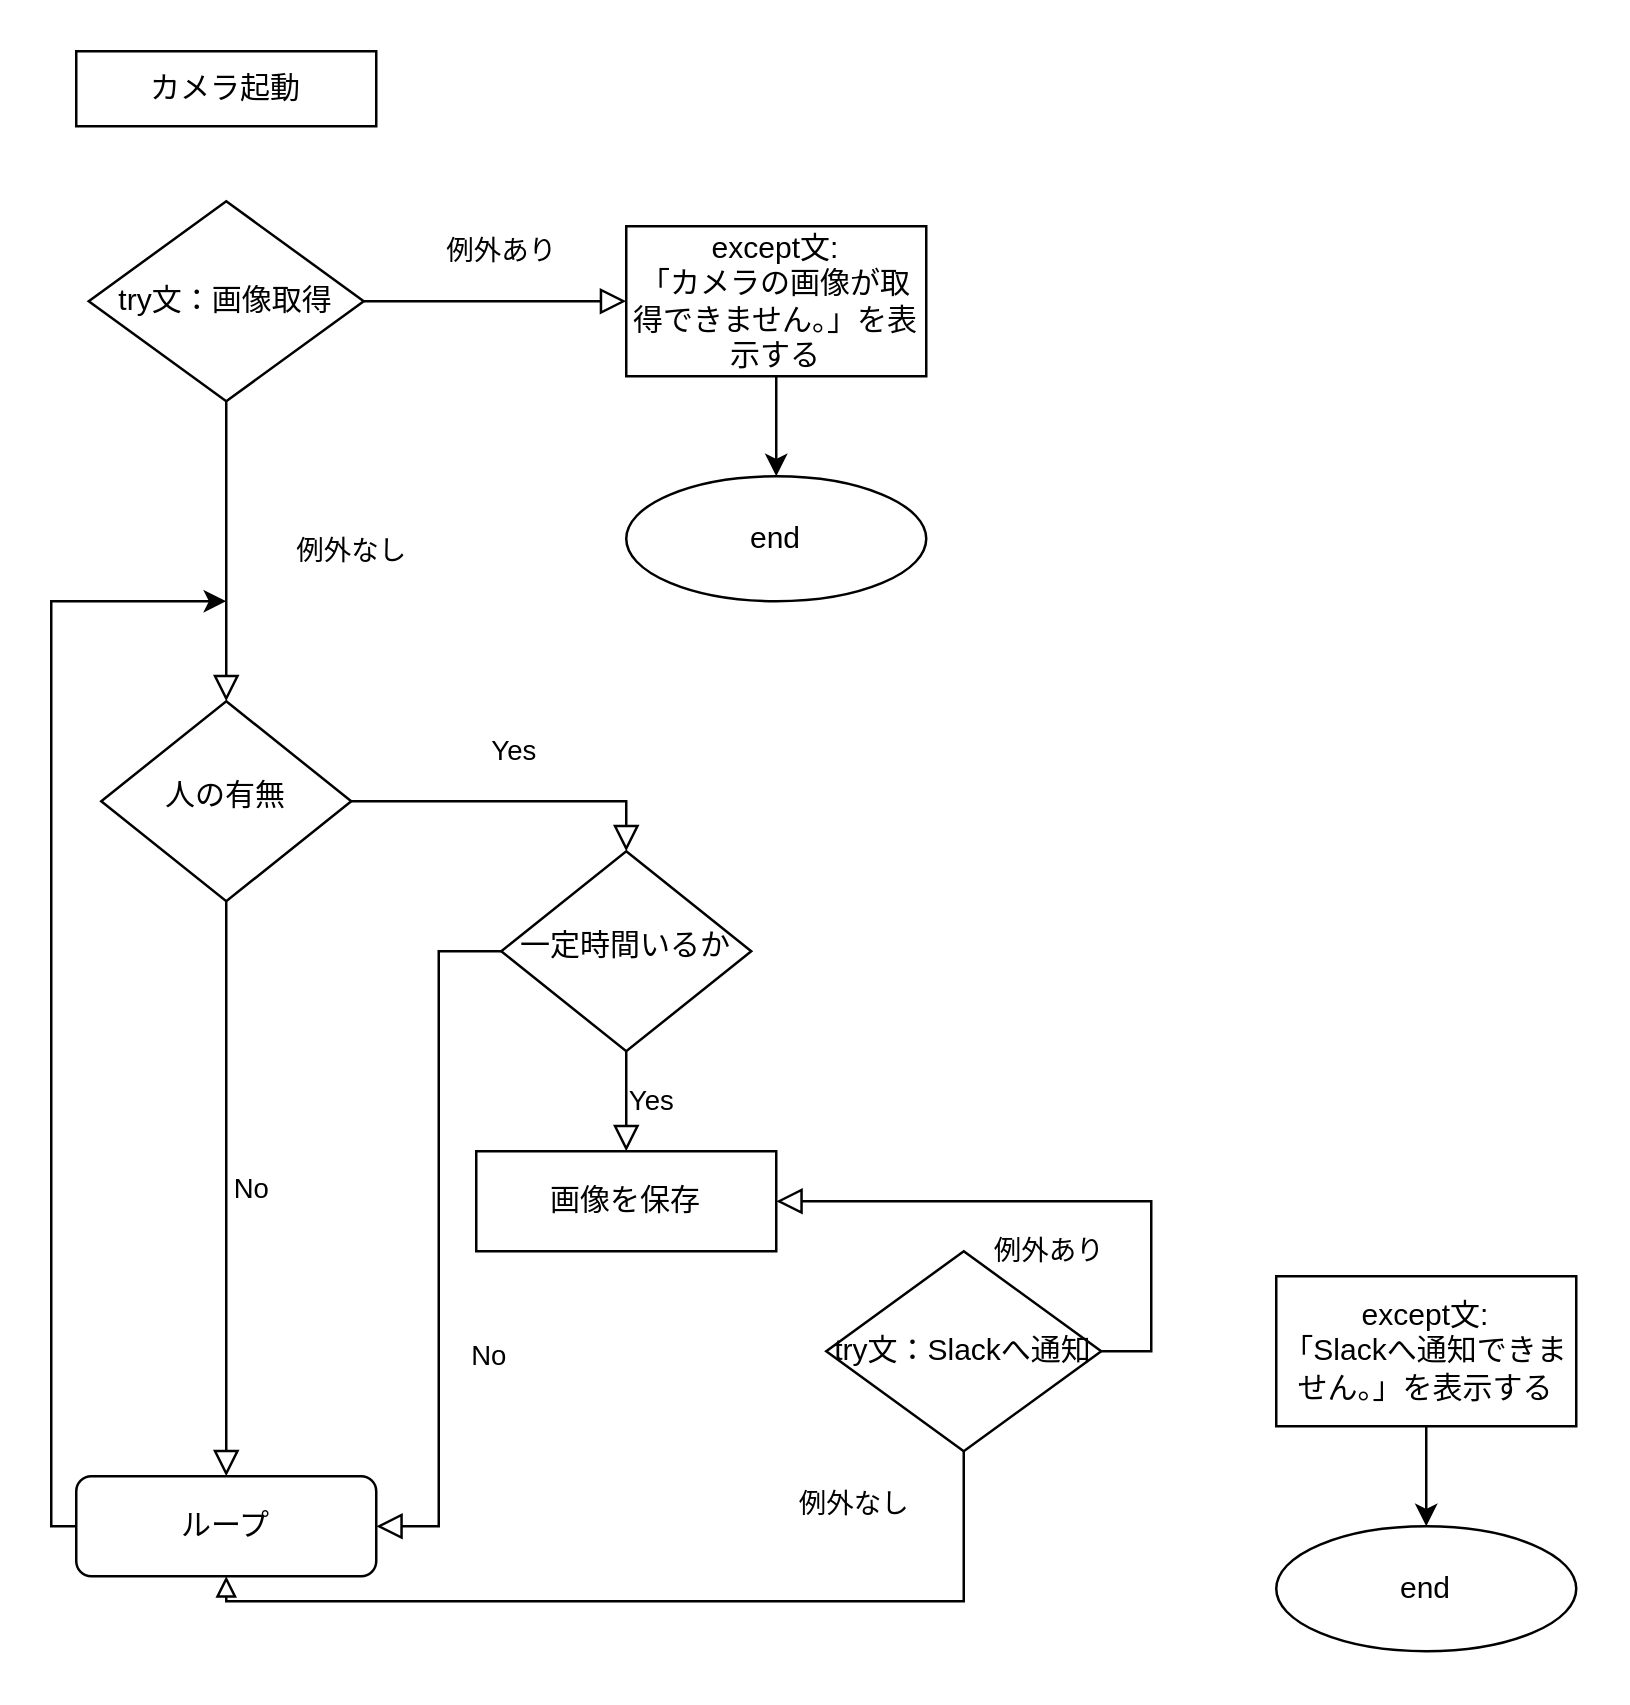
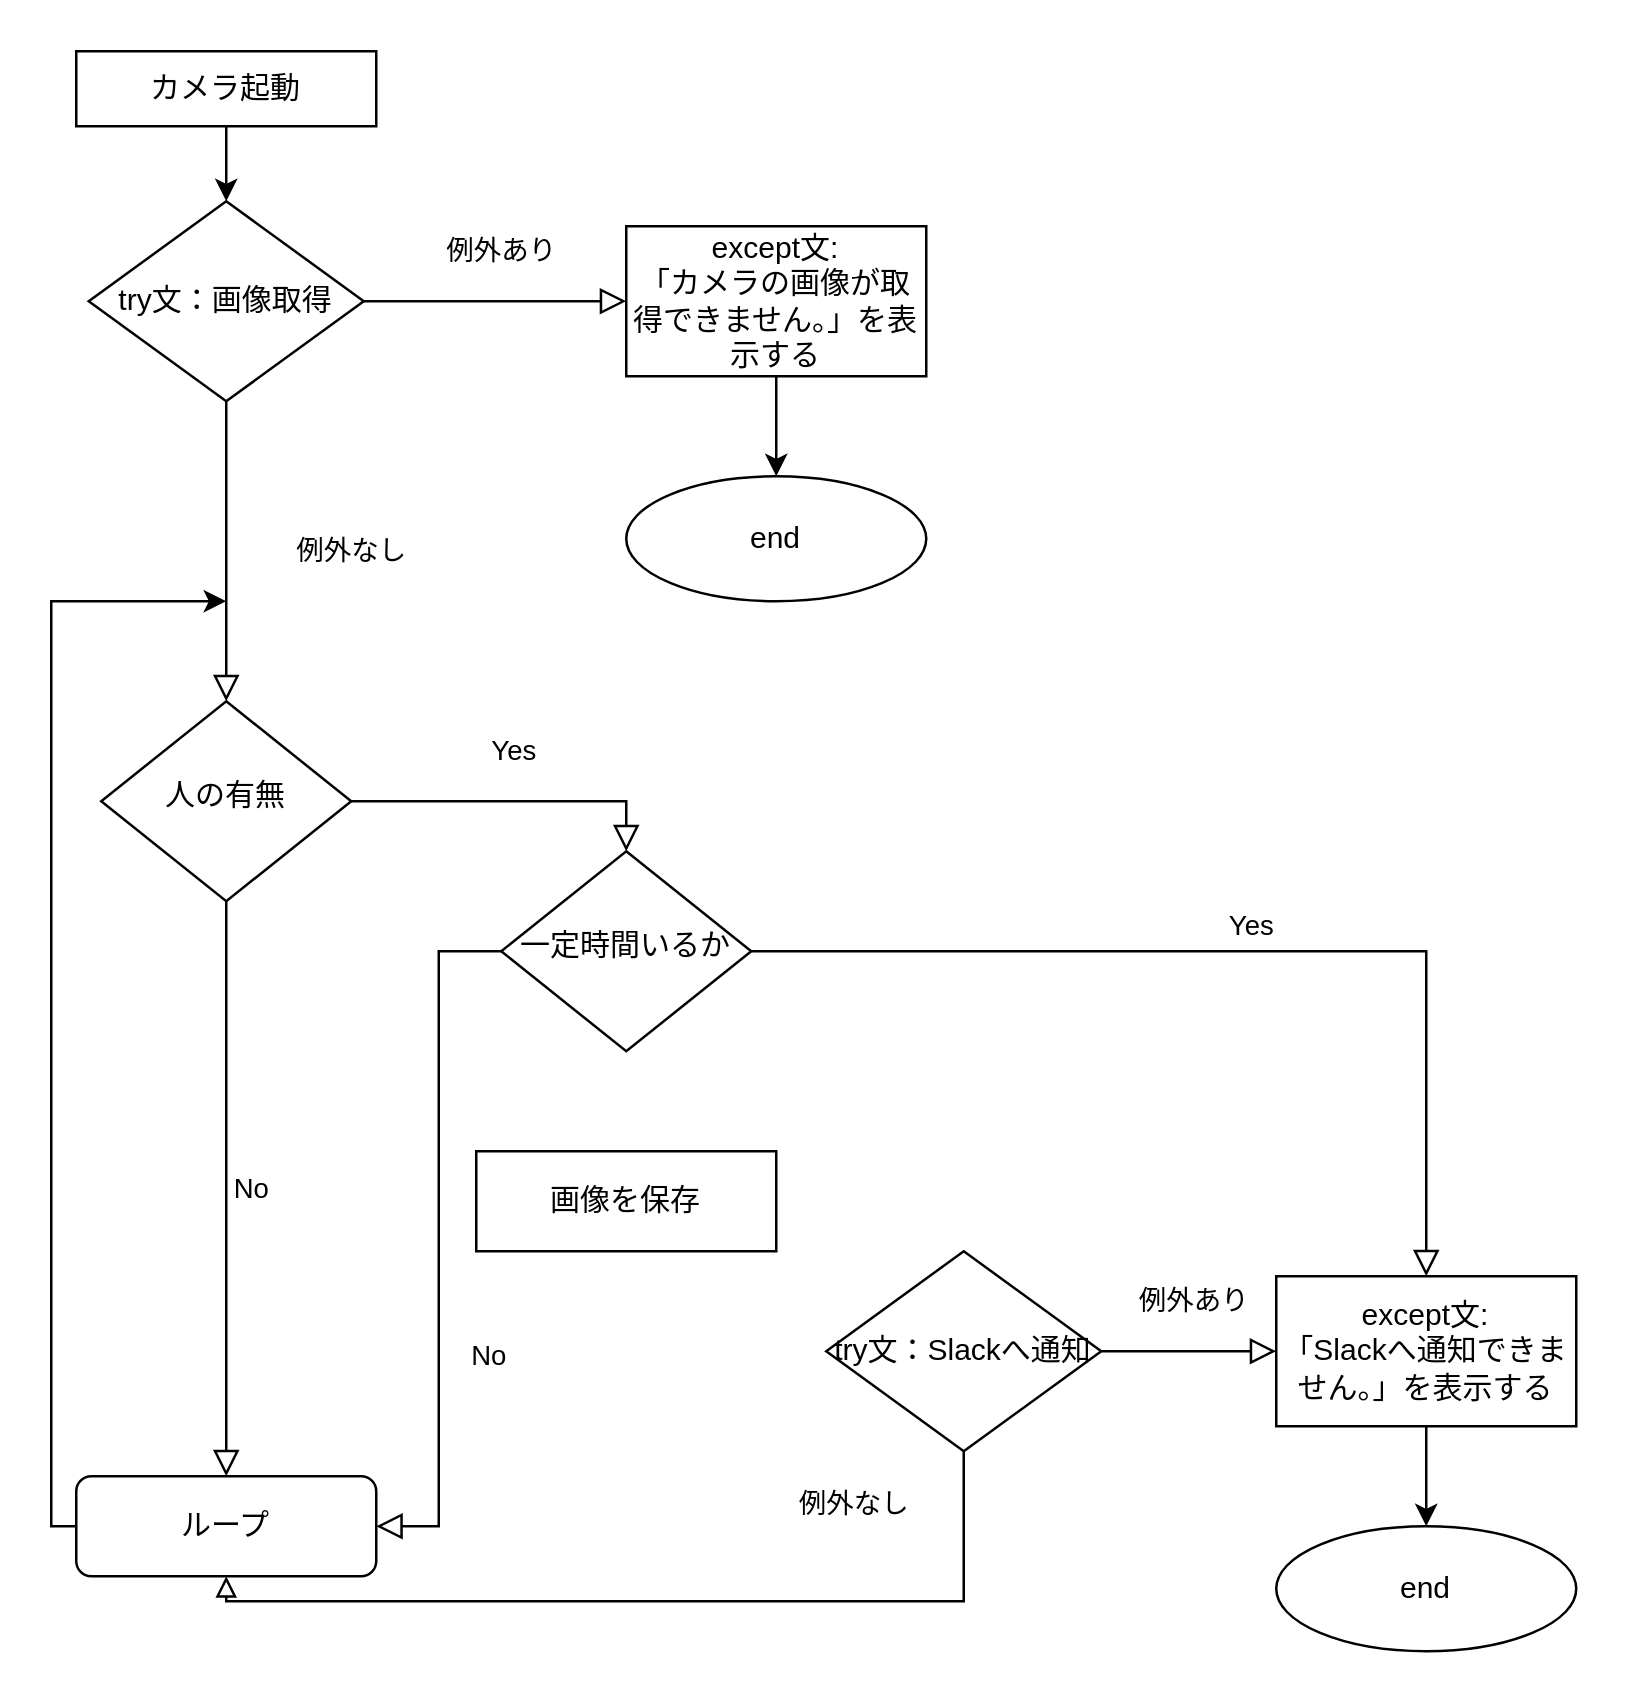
none -> (226, 172)
(626, 1089) -> (1238, 951)
(1053, 1201) -> (1200, 1351)
